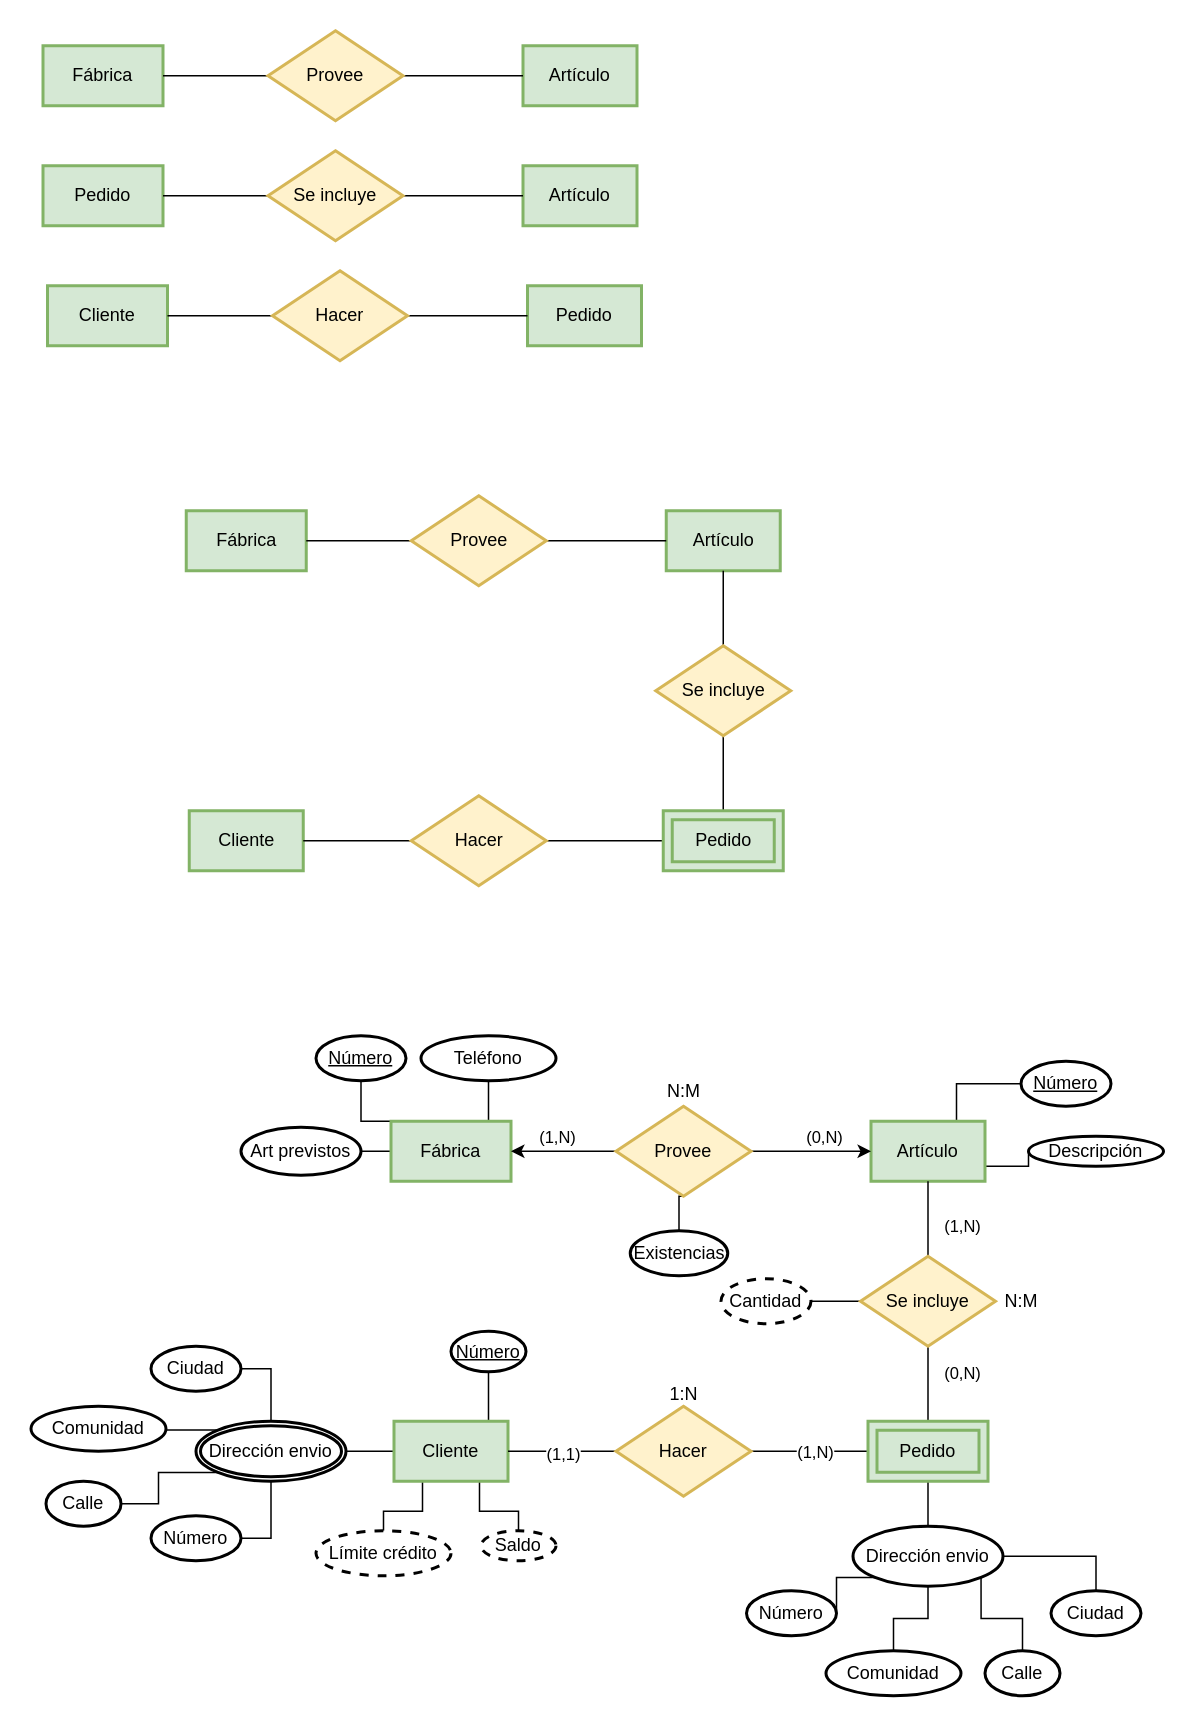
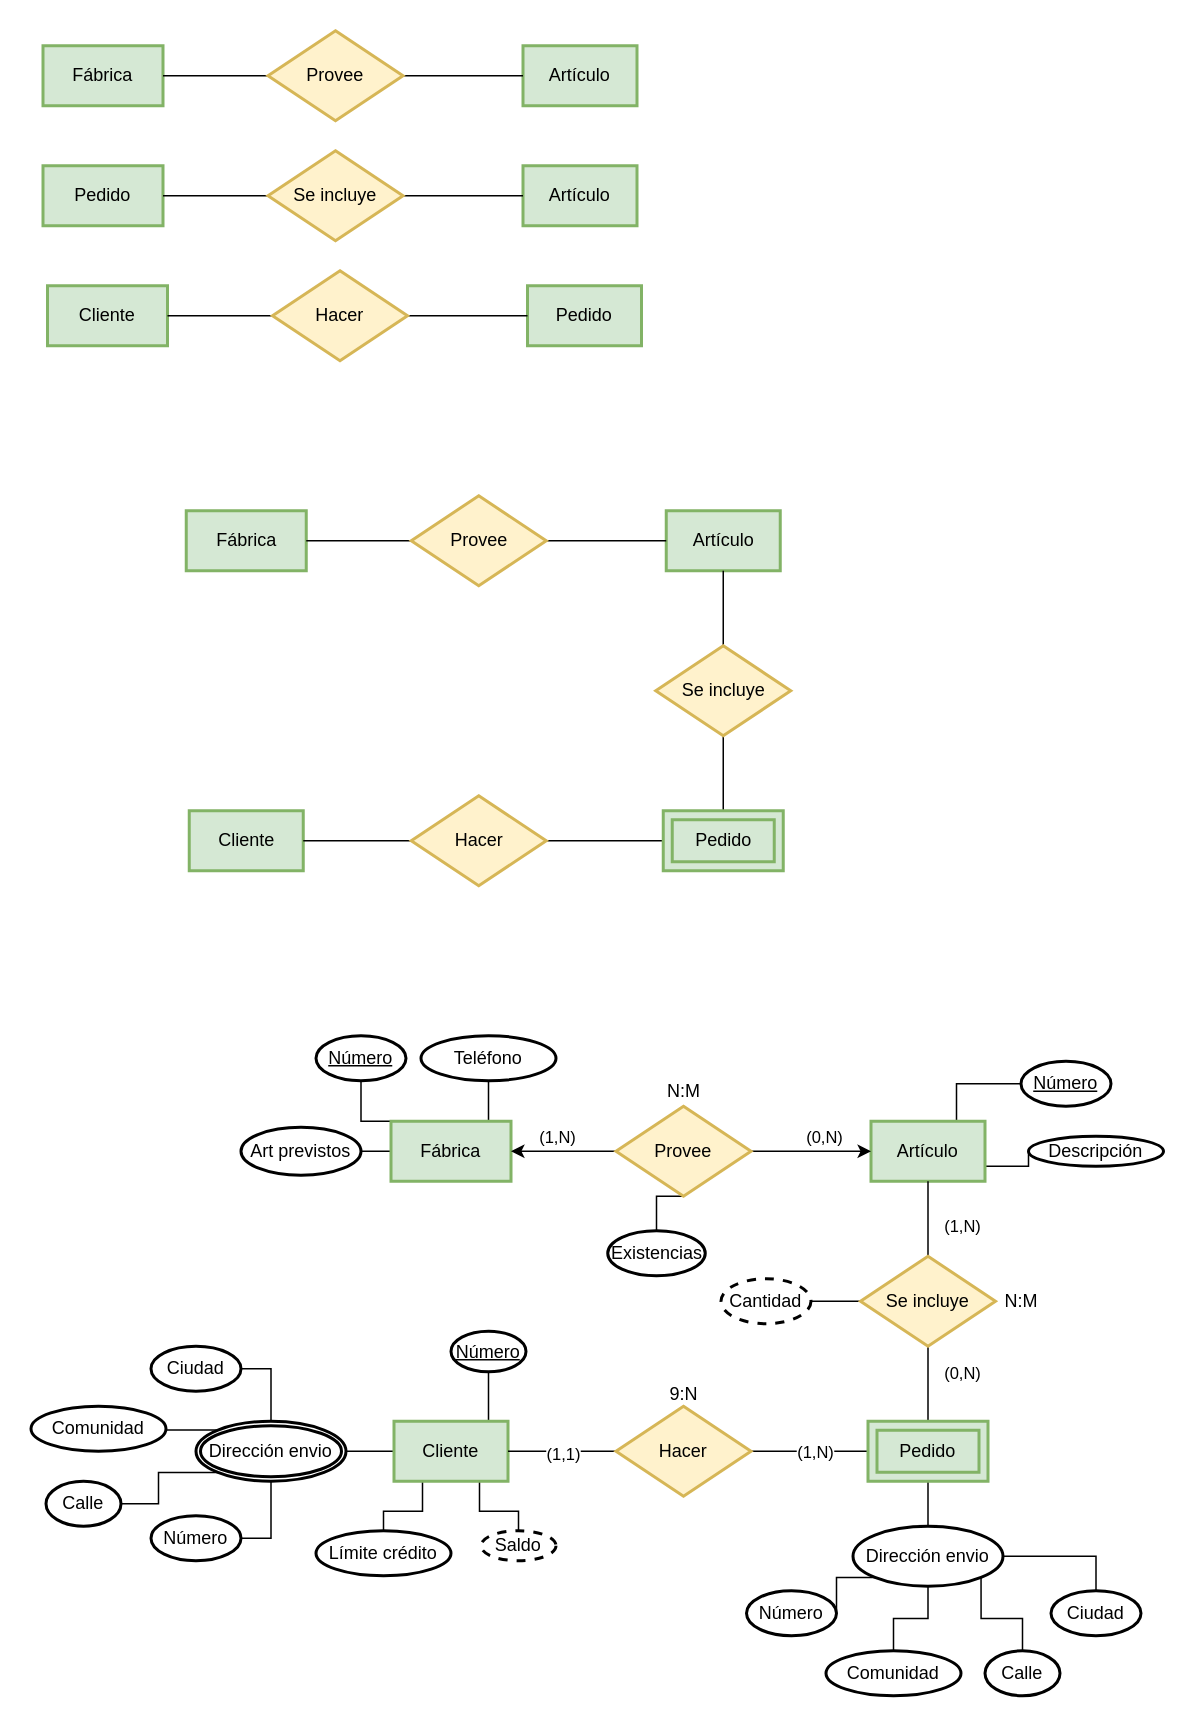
(679, 1253) -> (656, 1253)
(684, 1394) -> (684, 1394)
(383, 1553) -> (383, 1553)
